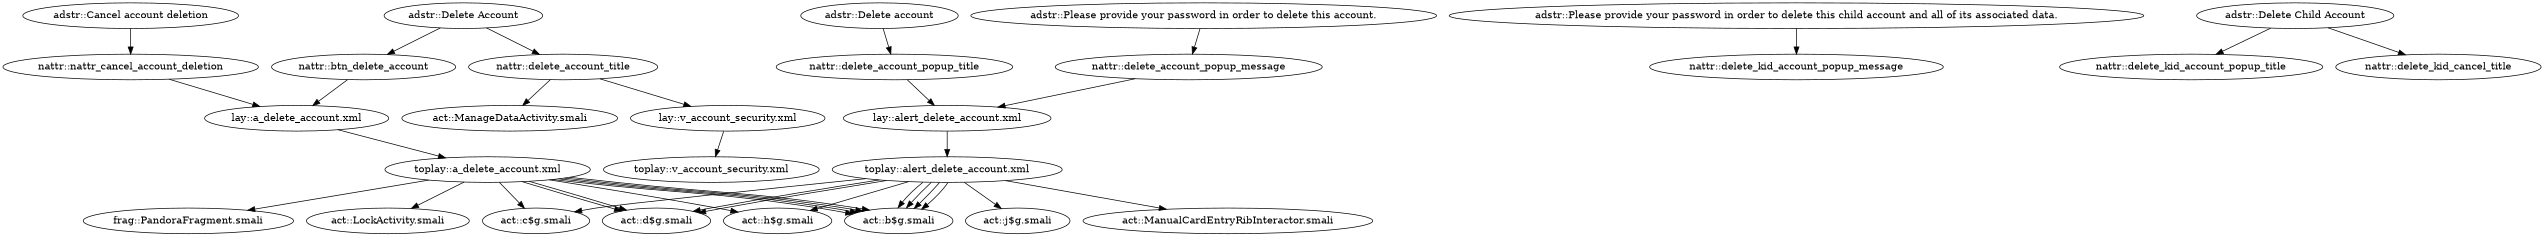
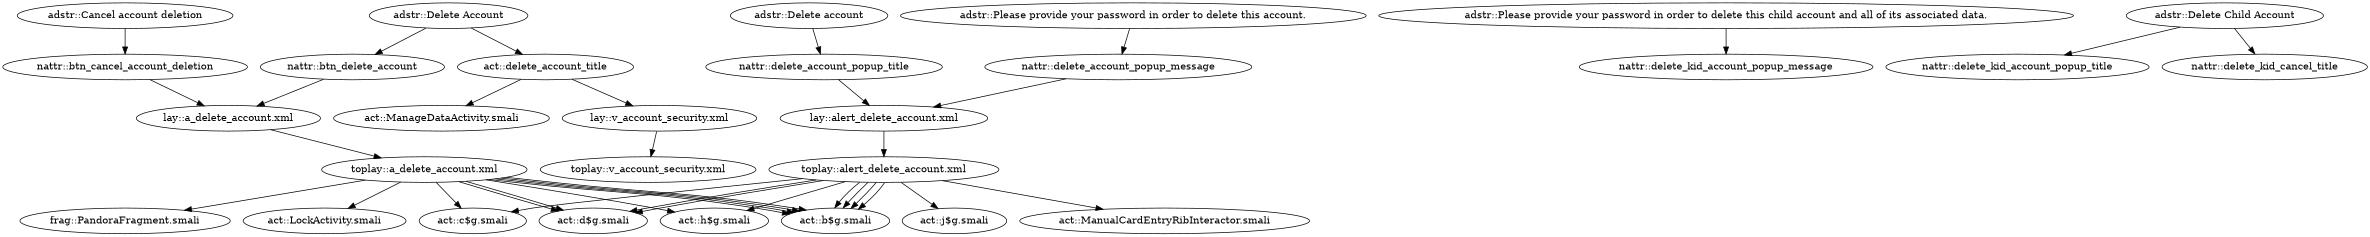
(131, 67) -> (125, 67)
(563, 67) -> (545, 67)
